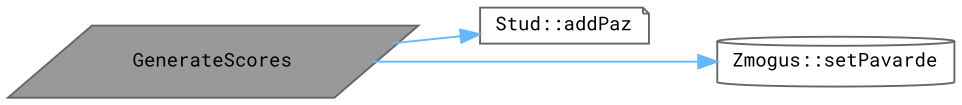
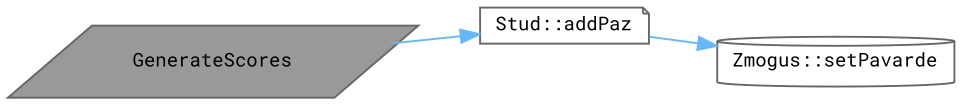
(535, 62) -> (674, 40)
